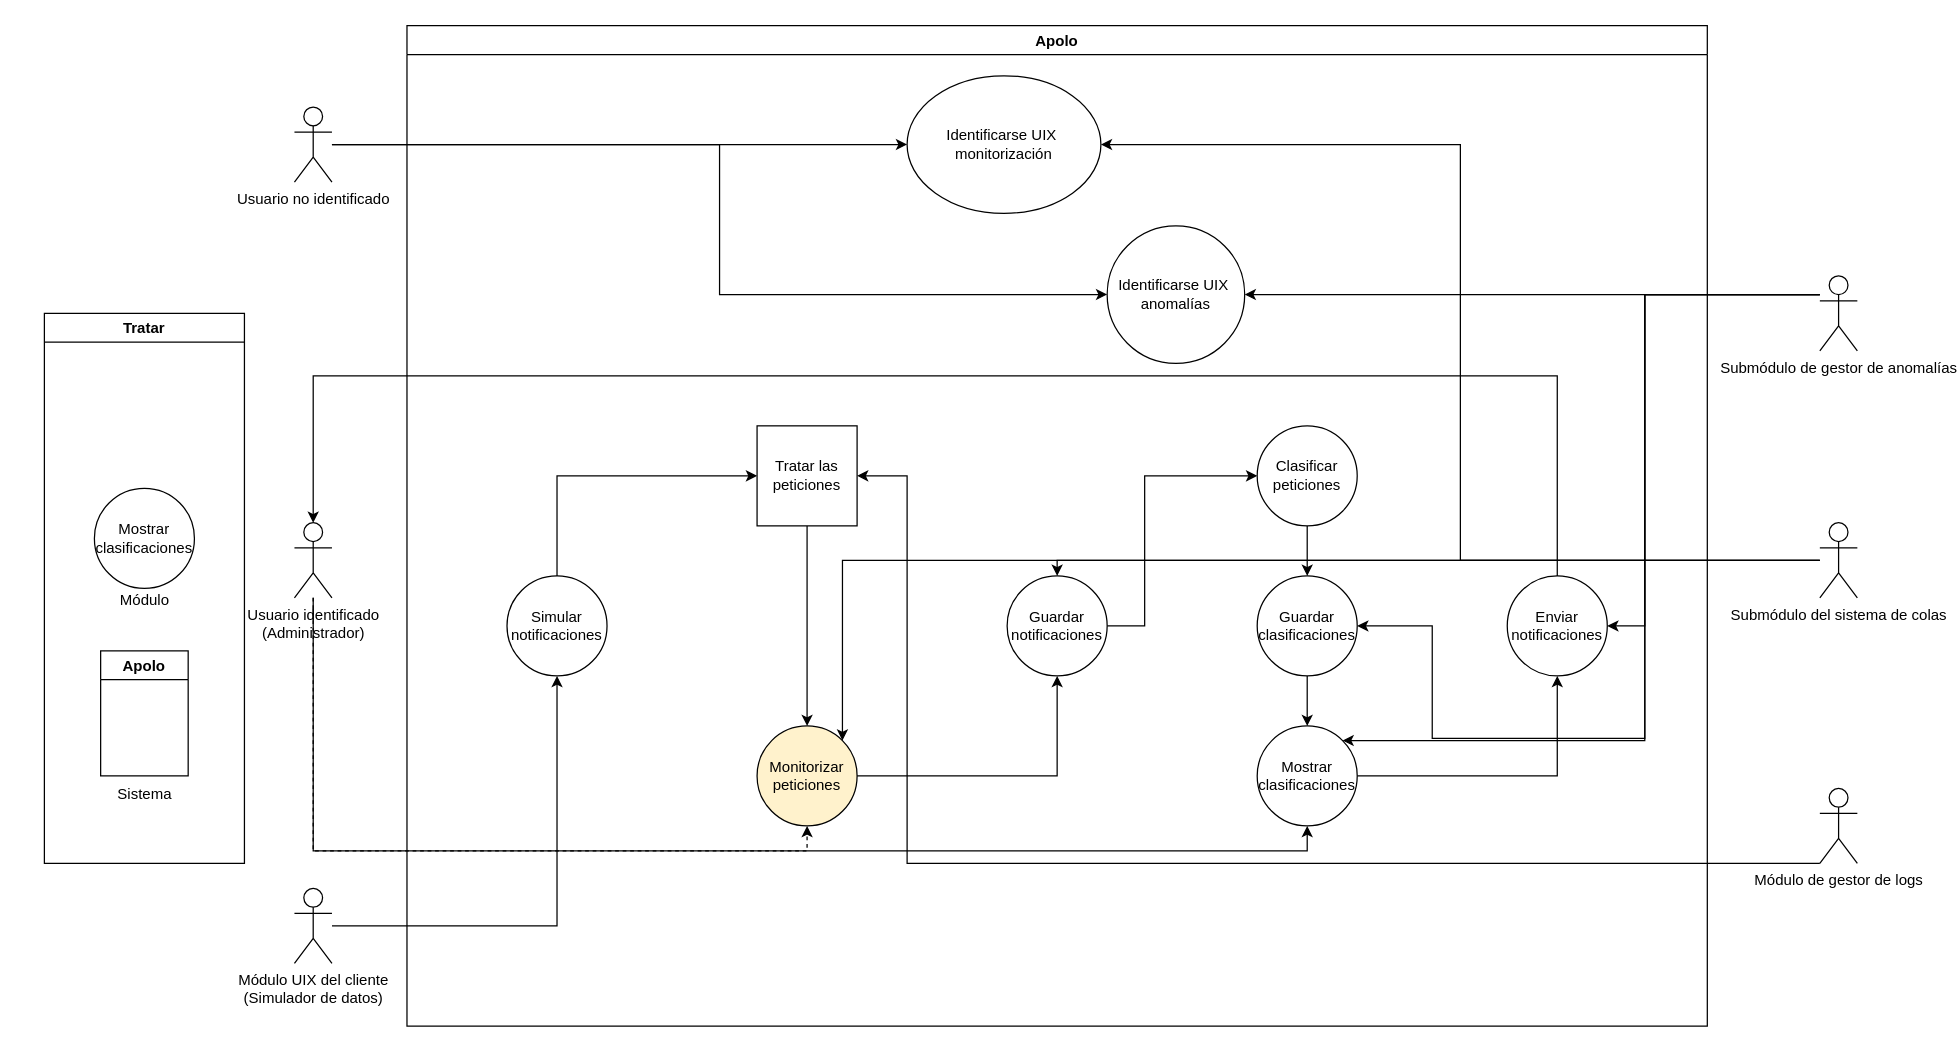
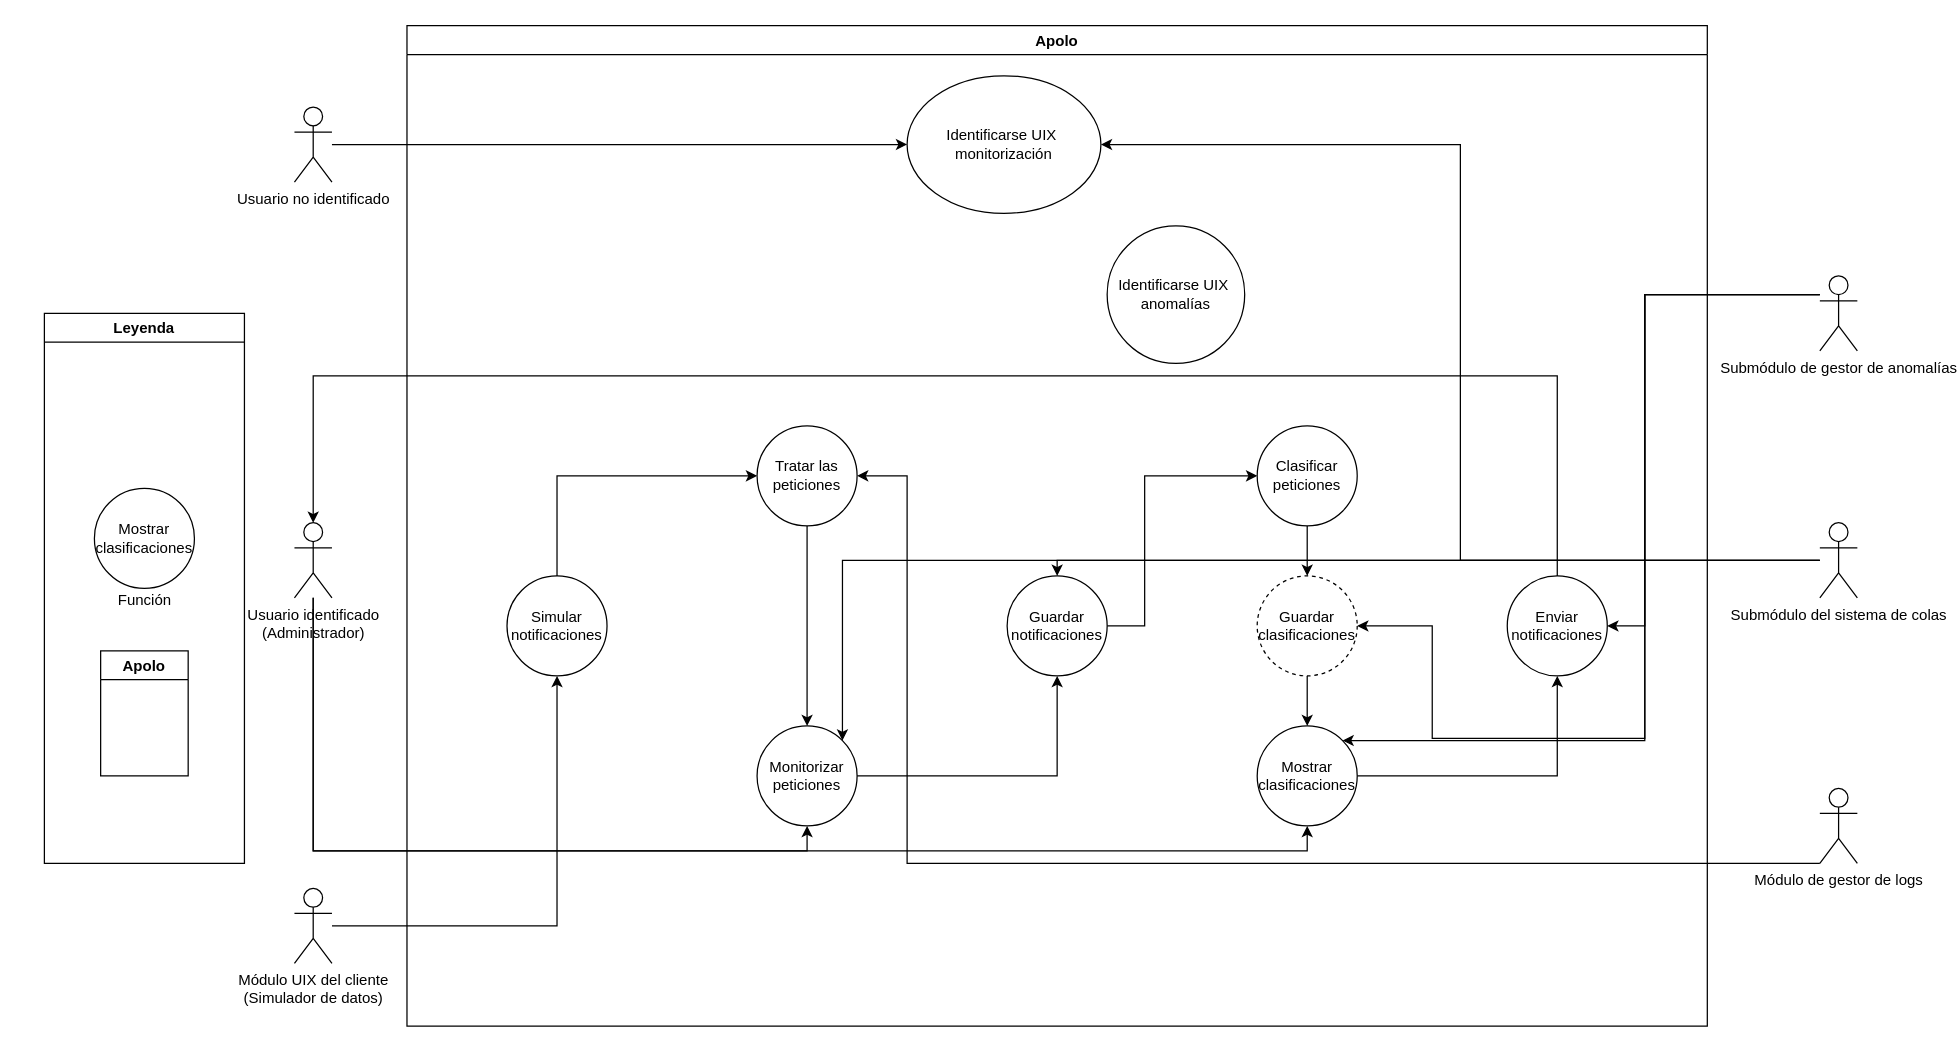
(836, 294) -> none
(1447, 294) -> none
(144, 328) -> (144, 328)
(807, 476) -> (807, 476)
(145, 601) -> (145, 601)
(1307, 626) -> (1307, 626)
(807, 776) -> (807, 776)
(144, 794) -> none
(807, 841) -> (807, 841)
